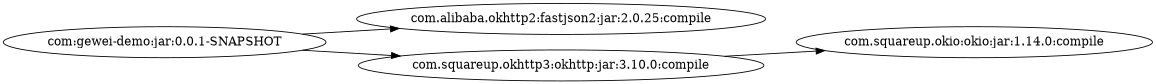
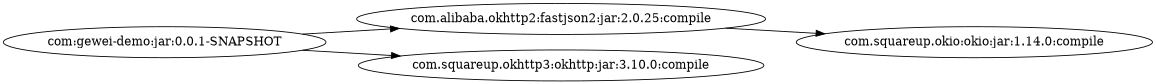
(770, 54) -> (771, 31)
